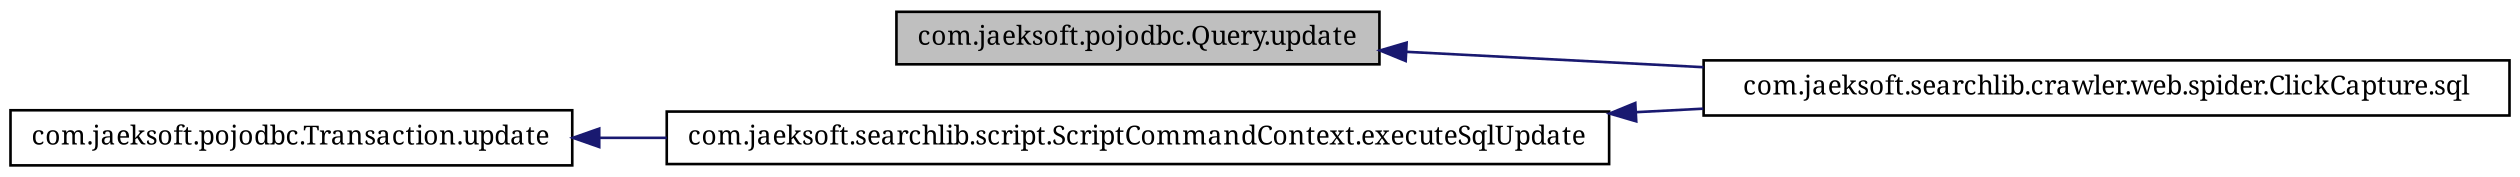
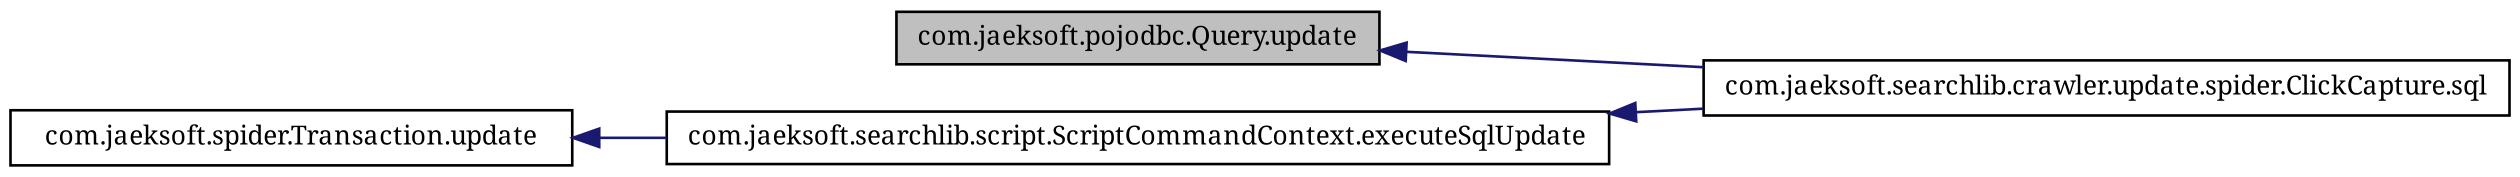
(2107, 88) -> (2107, 88)
(291, 138) -> (291, 138)
